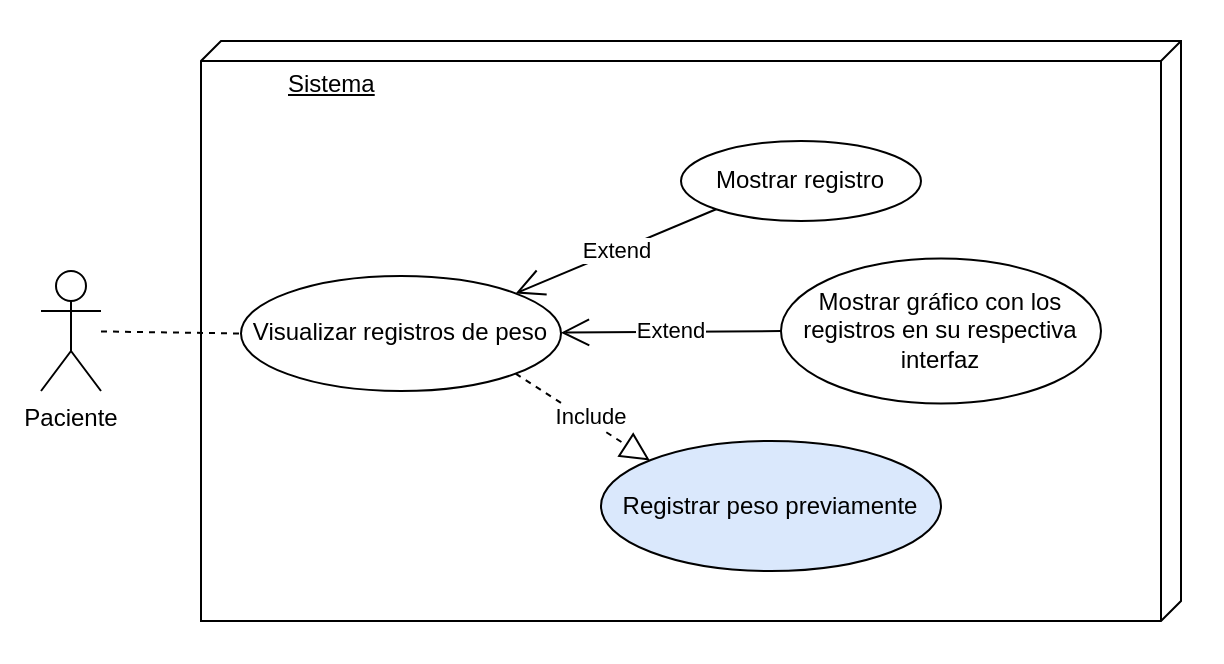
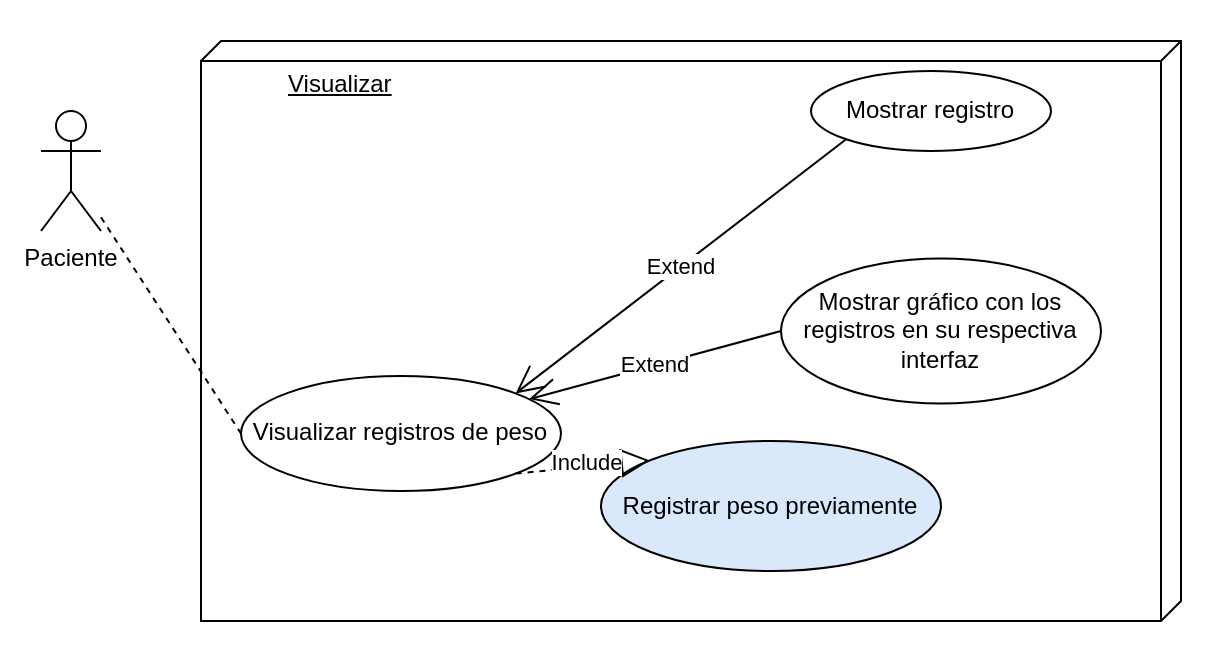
(253, 85) -> (267, 85)
(801, 181) -> (931, 111)
(71, 331) -> (71, 171)
(401, 334) -> (401, 434)
